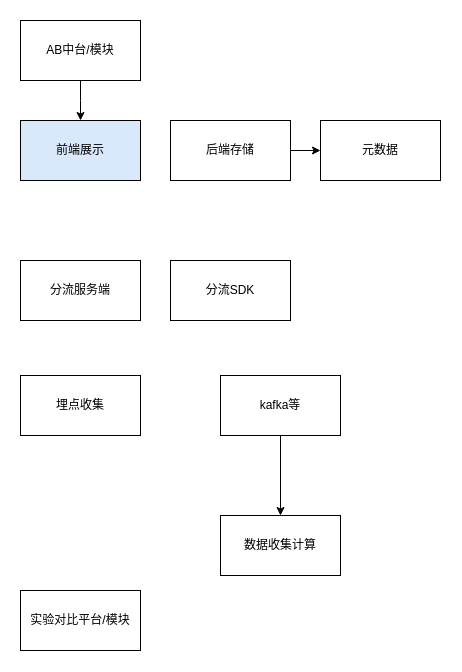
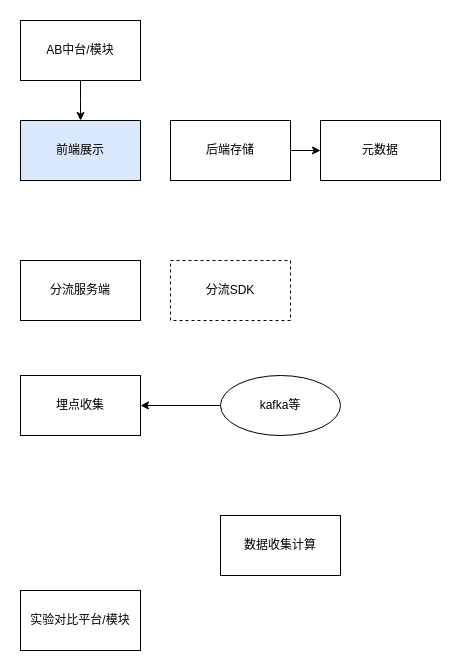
(231, 291) -> (231, 291)
(281, 406) -> (281, 406)
(281, 472) -> (184, 406)
